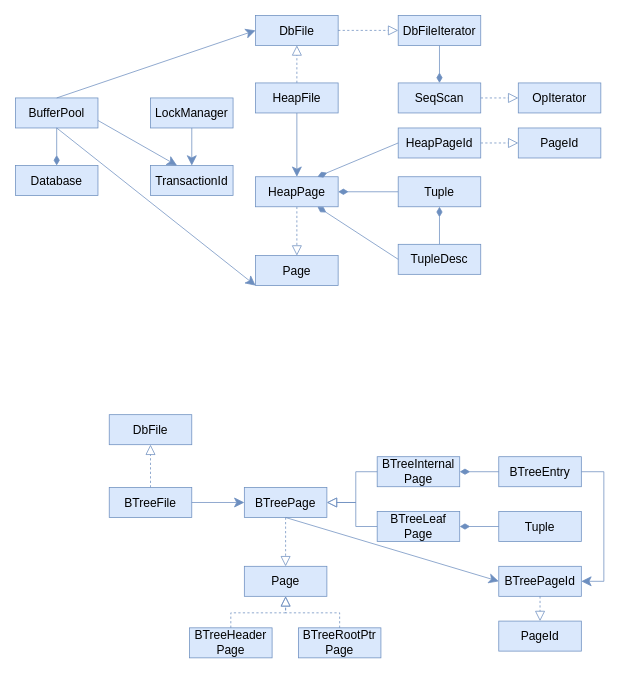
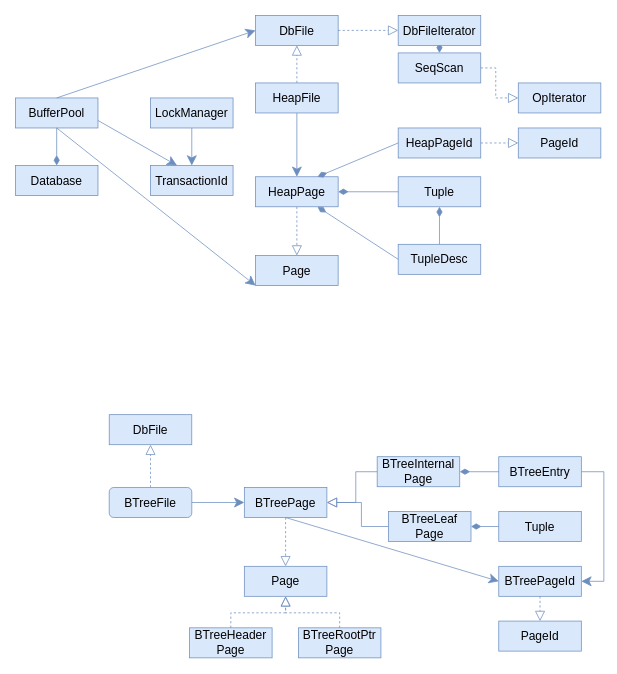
(439, 98) -> (439, 68)
(150, 502) -> (150, 502)
(418, 526) -> (429, 526)
